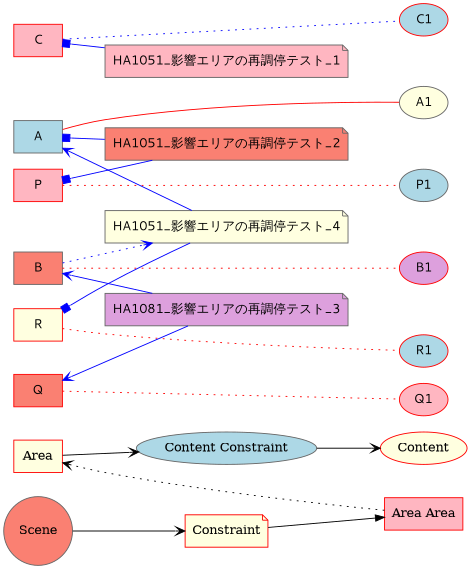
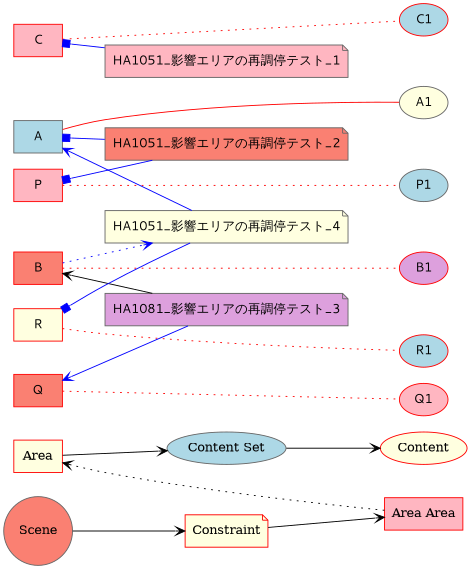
(231, 30) -> (231, 30)
(38, 268) -> (38, 268)
(118, 286) -> (118, 286)
(227, 448) -> (227, 448)
(322, 523) -> (322, 523)
